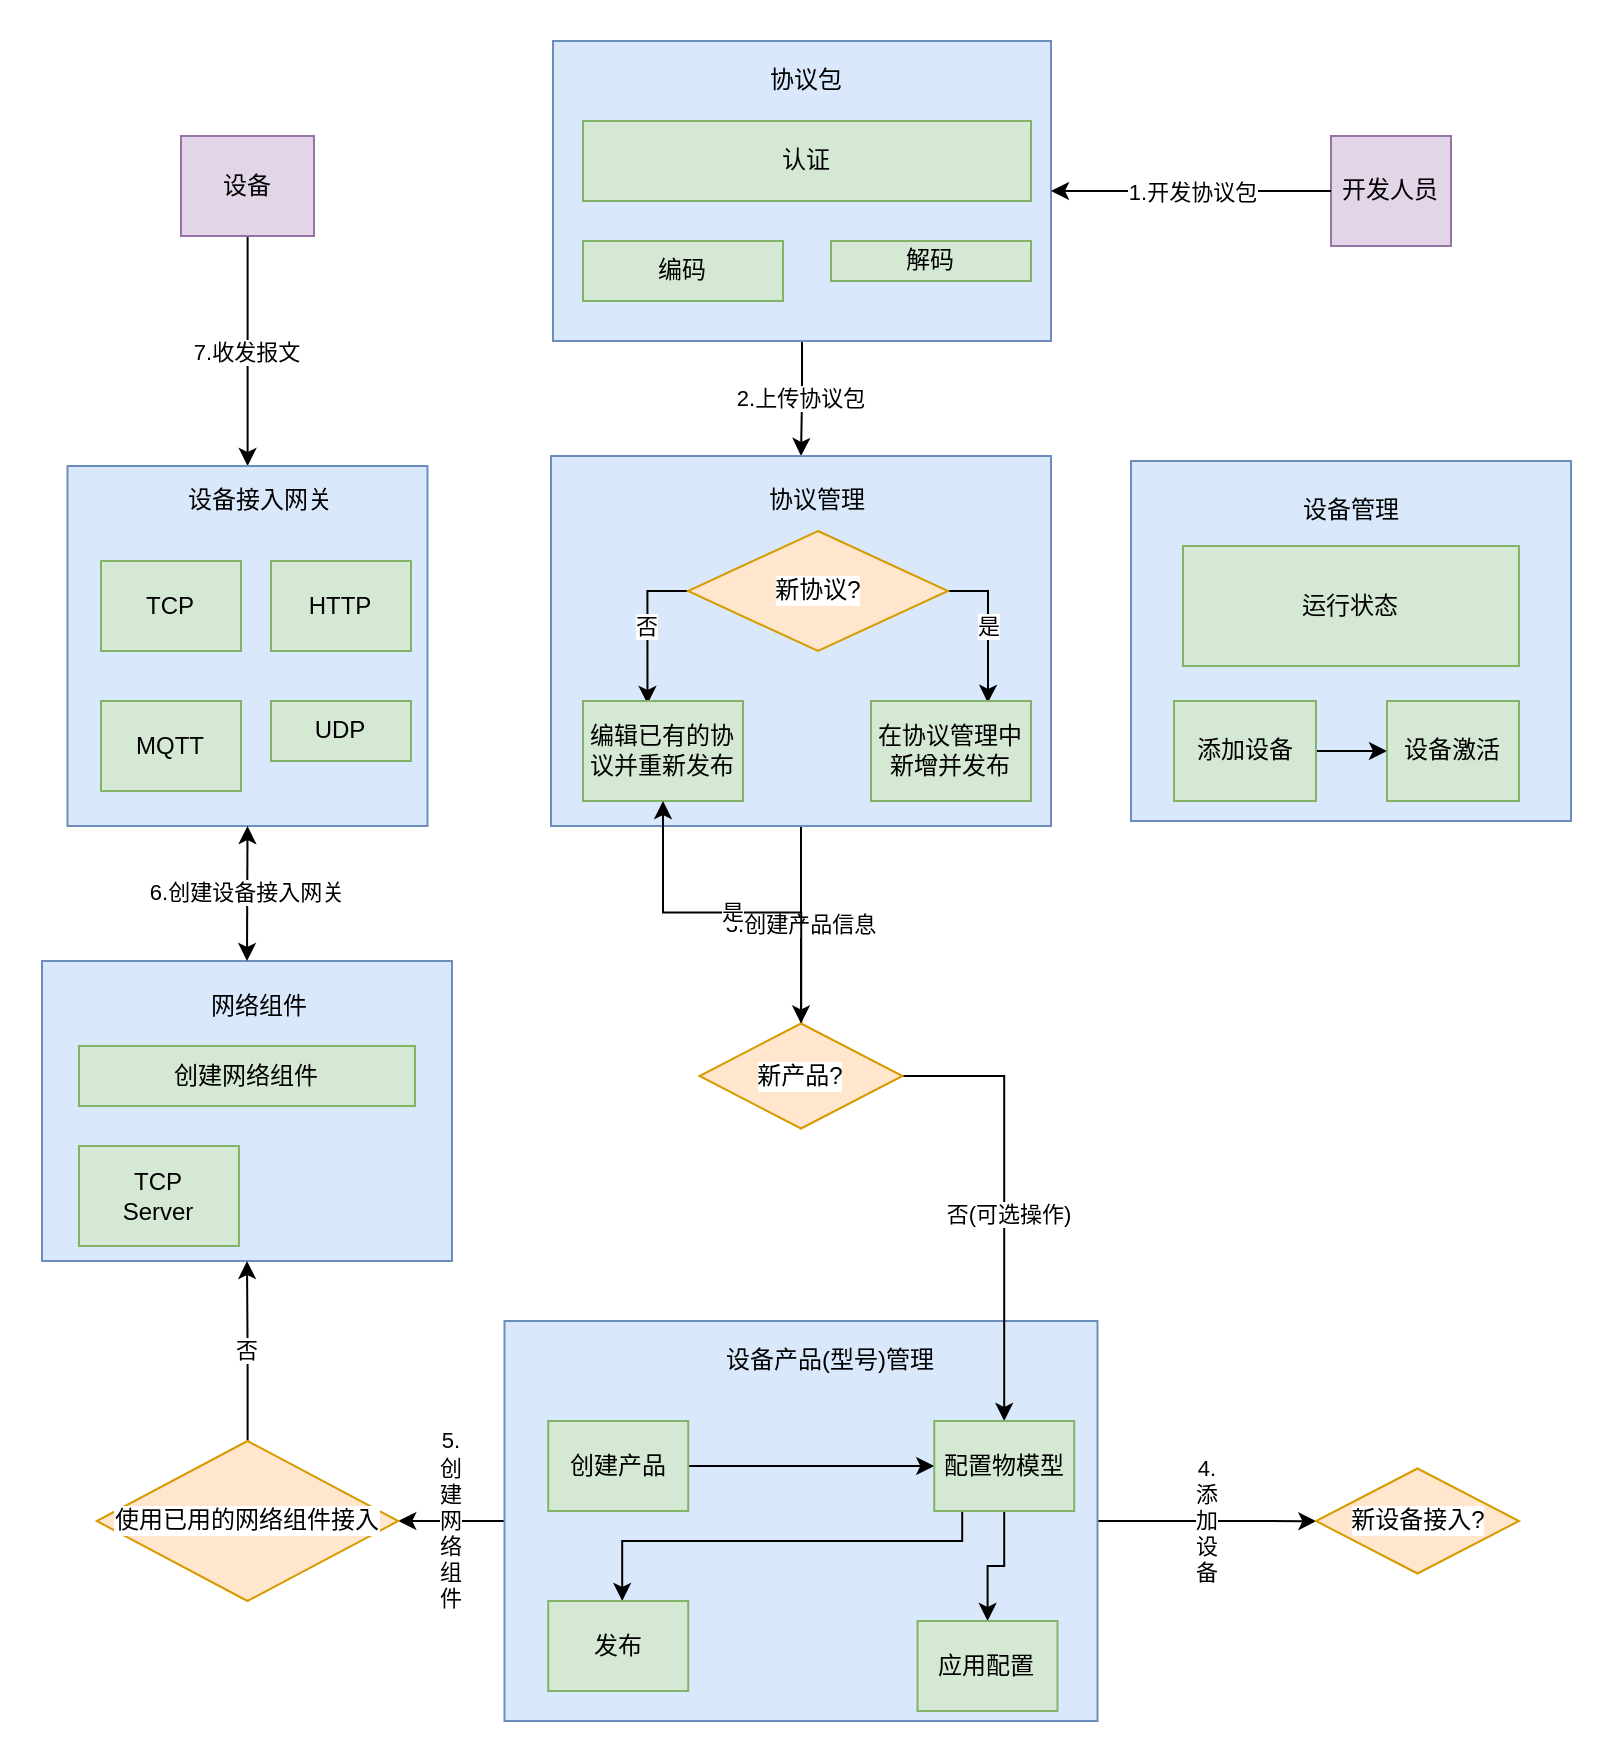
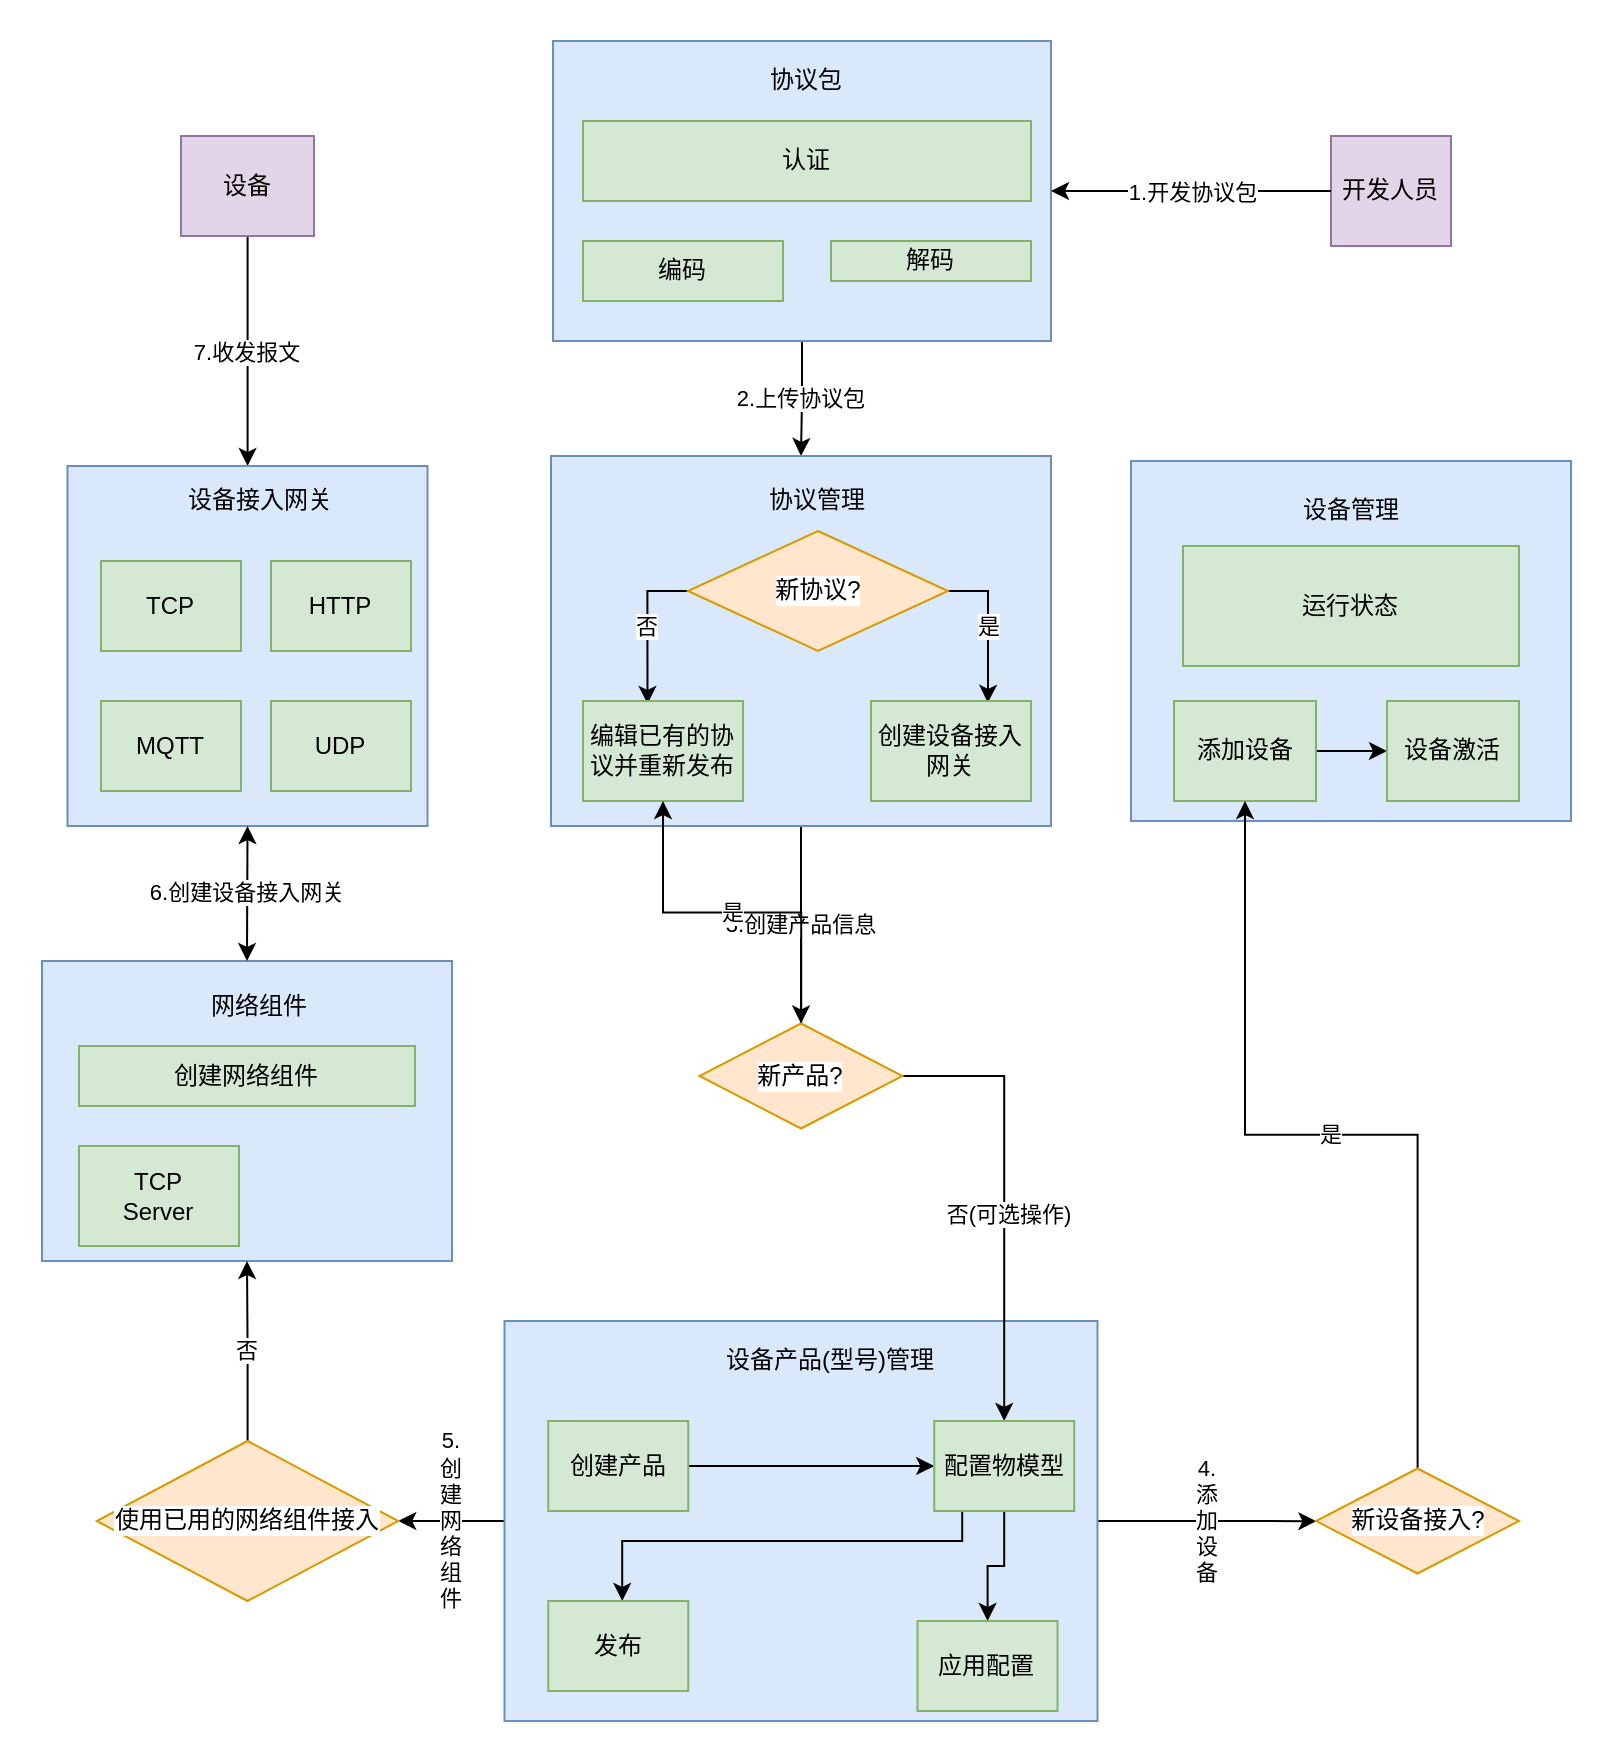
(341, 731) -> (341, 746)
(951, 751) -> (951, 751)
none -> (1337, 1135)
